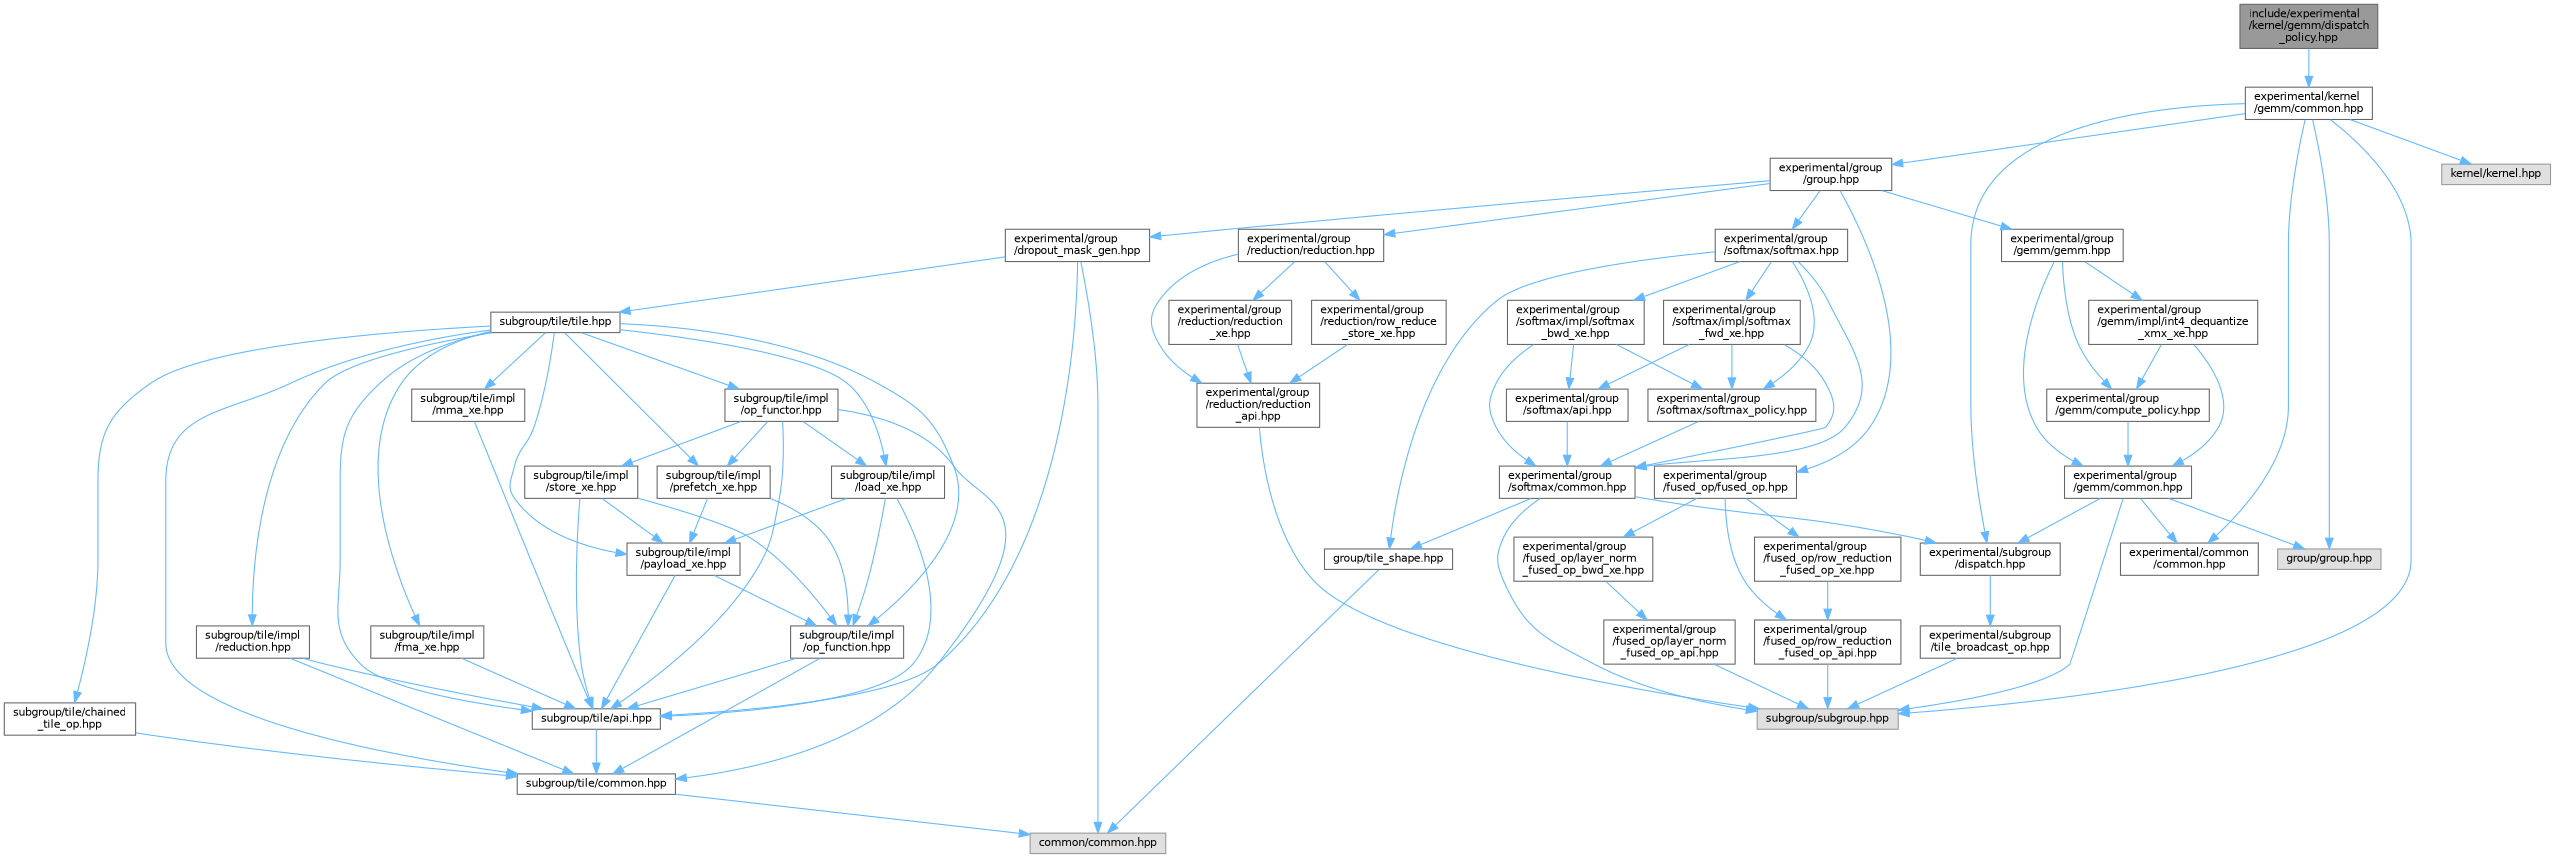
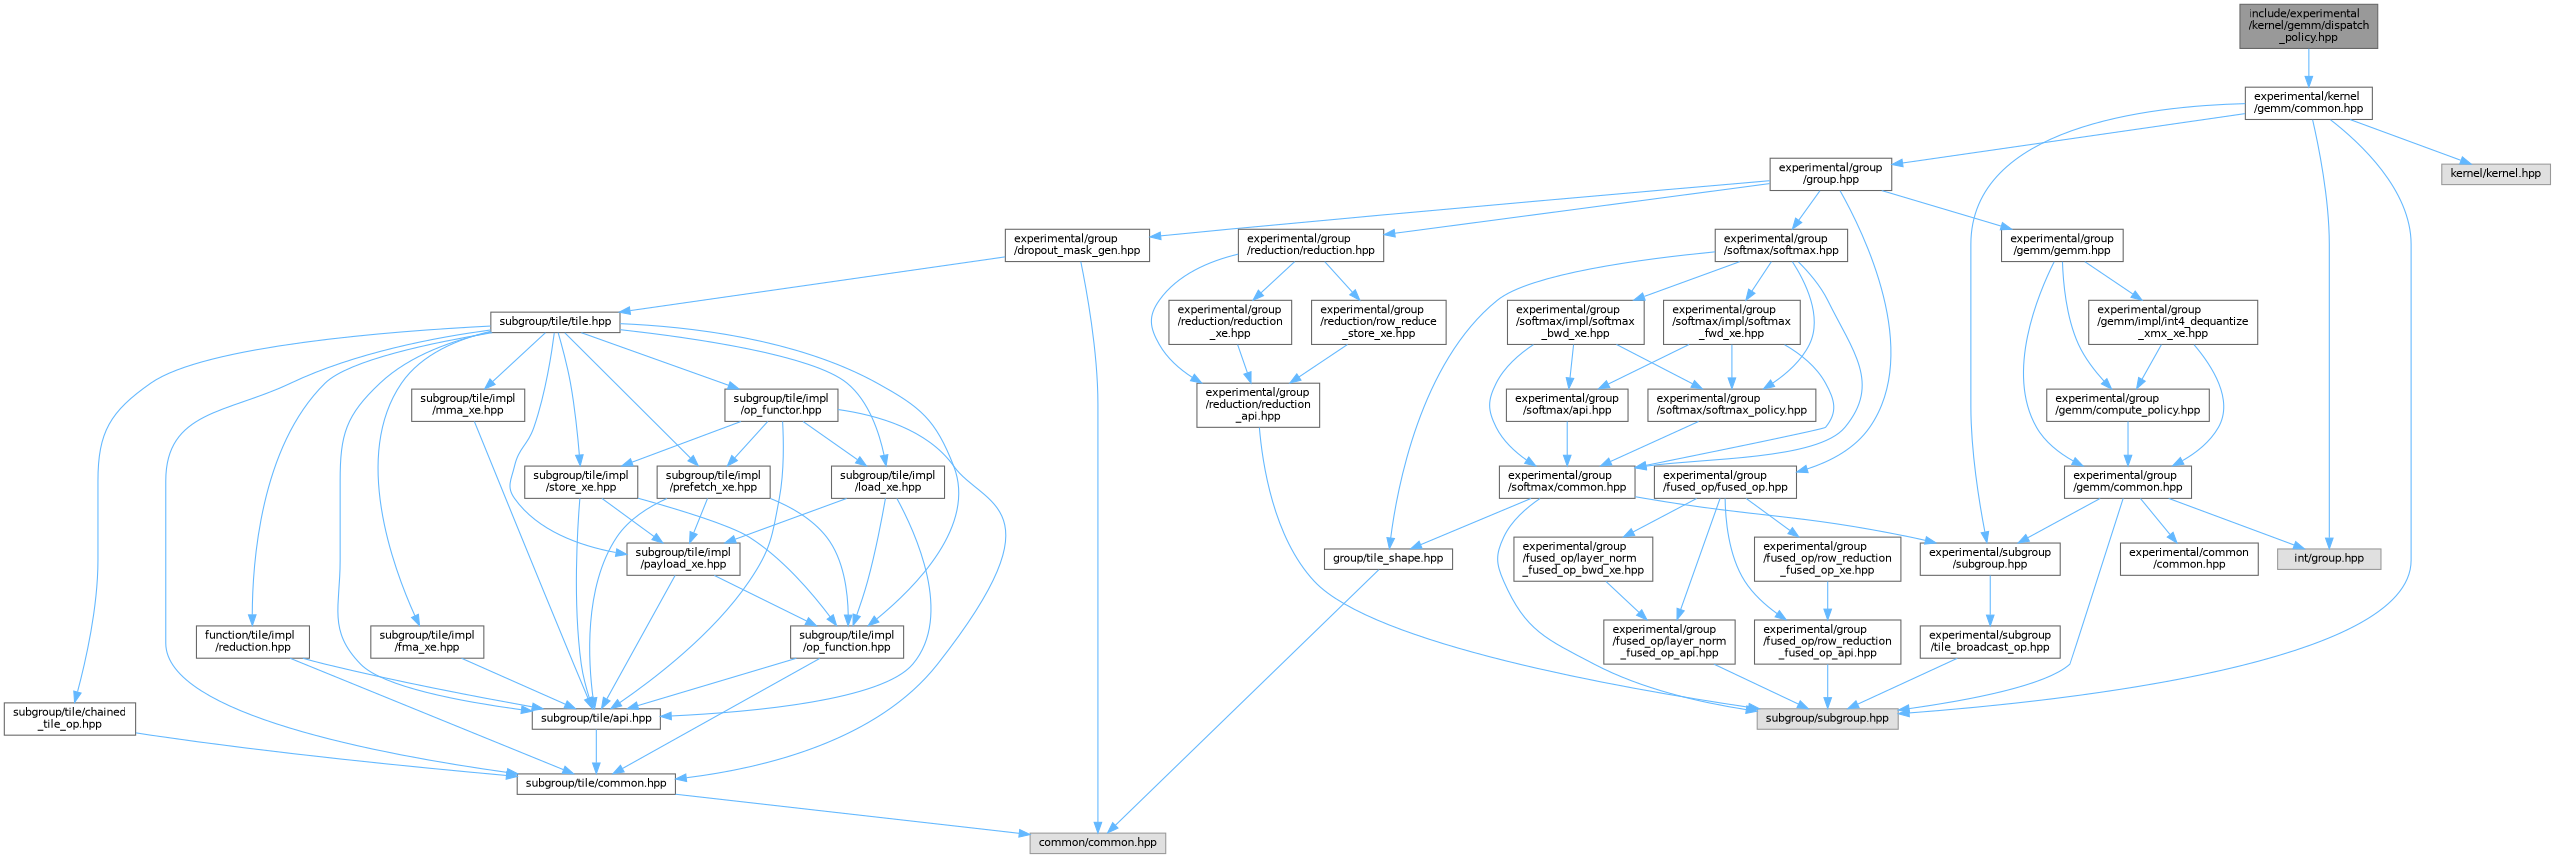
(2288, 338) -> none
none -> (572, 393)
none -> (1700, 554)
(1990, 559) -> (1990, 559)
(2329, 559) -> (2329, 559)
(991, 602) -> (597, 584)
(253, 642) -> (253, 642)
